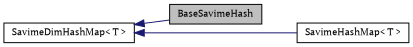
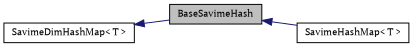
(221, 33) -> (285, 24)
